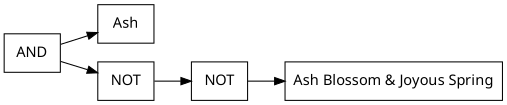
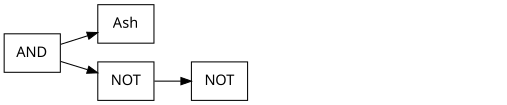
(394, 81) -> none
